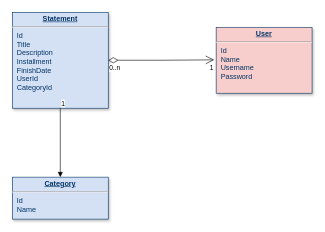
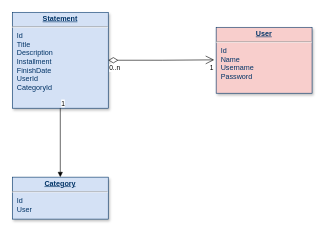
(28, 190) -> (28, 190)
